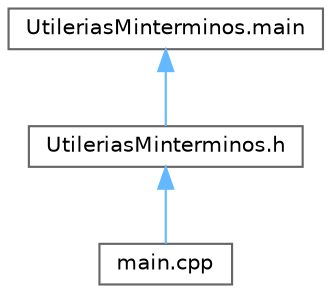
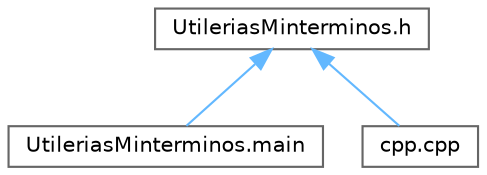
(166, 99) -> (221, 95)
(166, 264) -> (420, 147)
